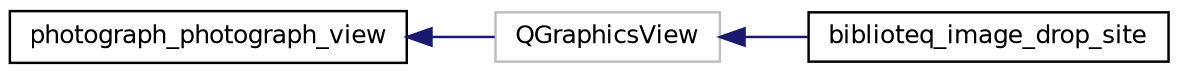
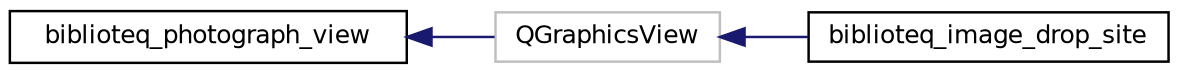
(208, 37) -> (208, 37)
